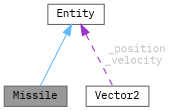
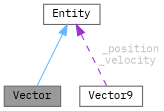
(36, 96) -> (32, 96)
(118, 96) -> (111, 96)
